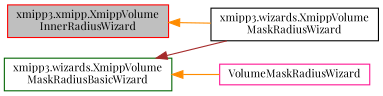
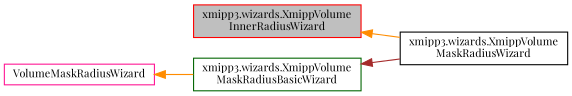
(88, 21) -> (277, 21)
(201, 74) -> (179, 74)
